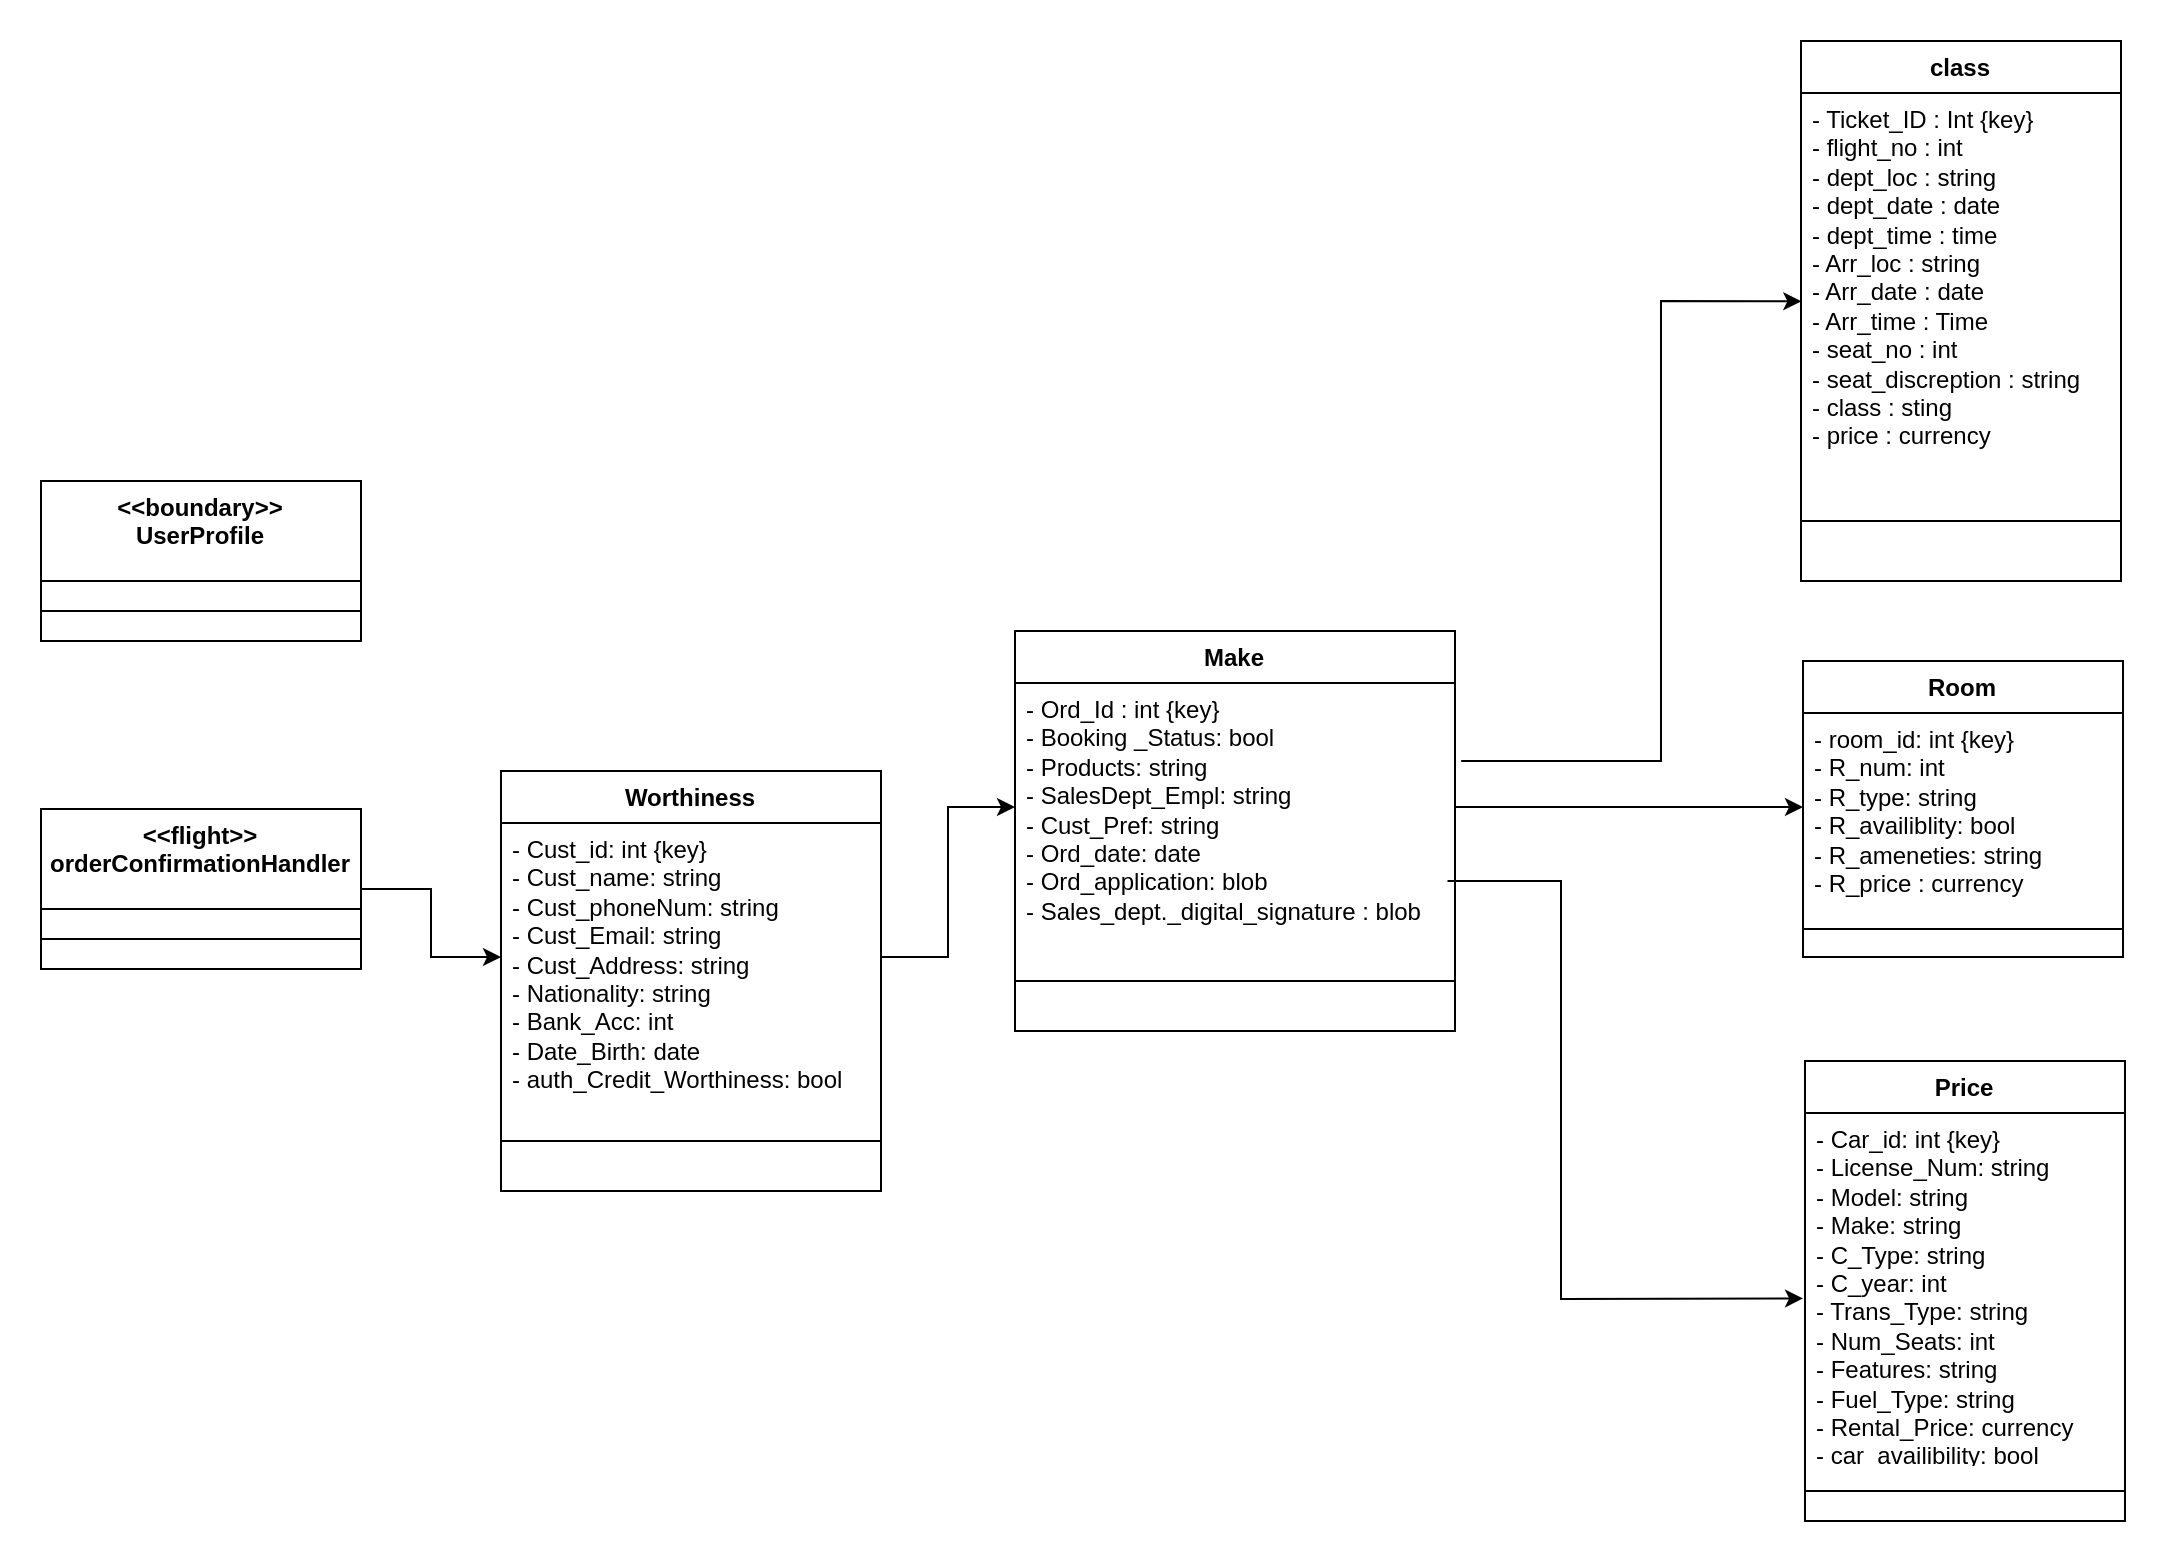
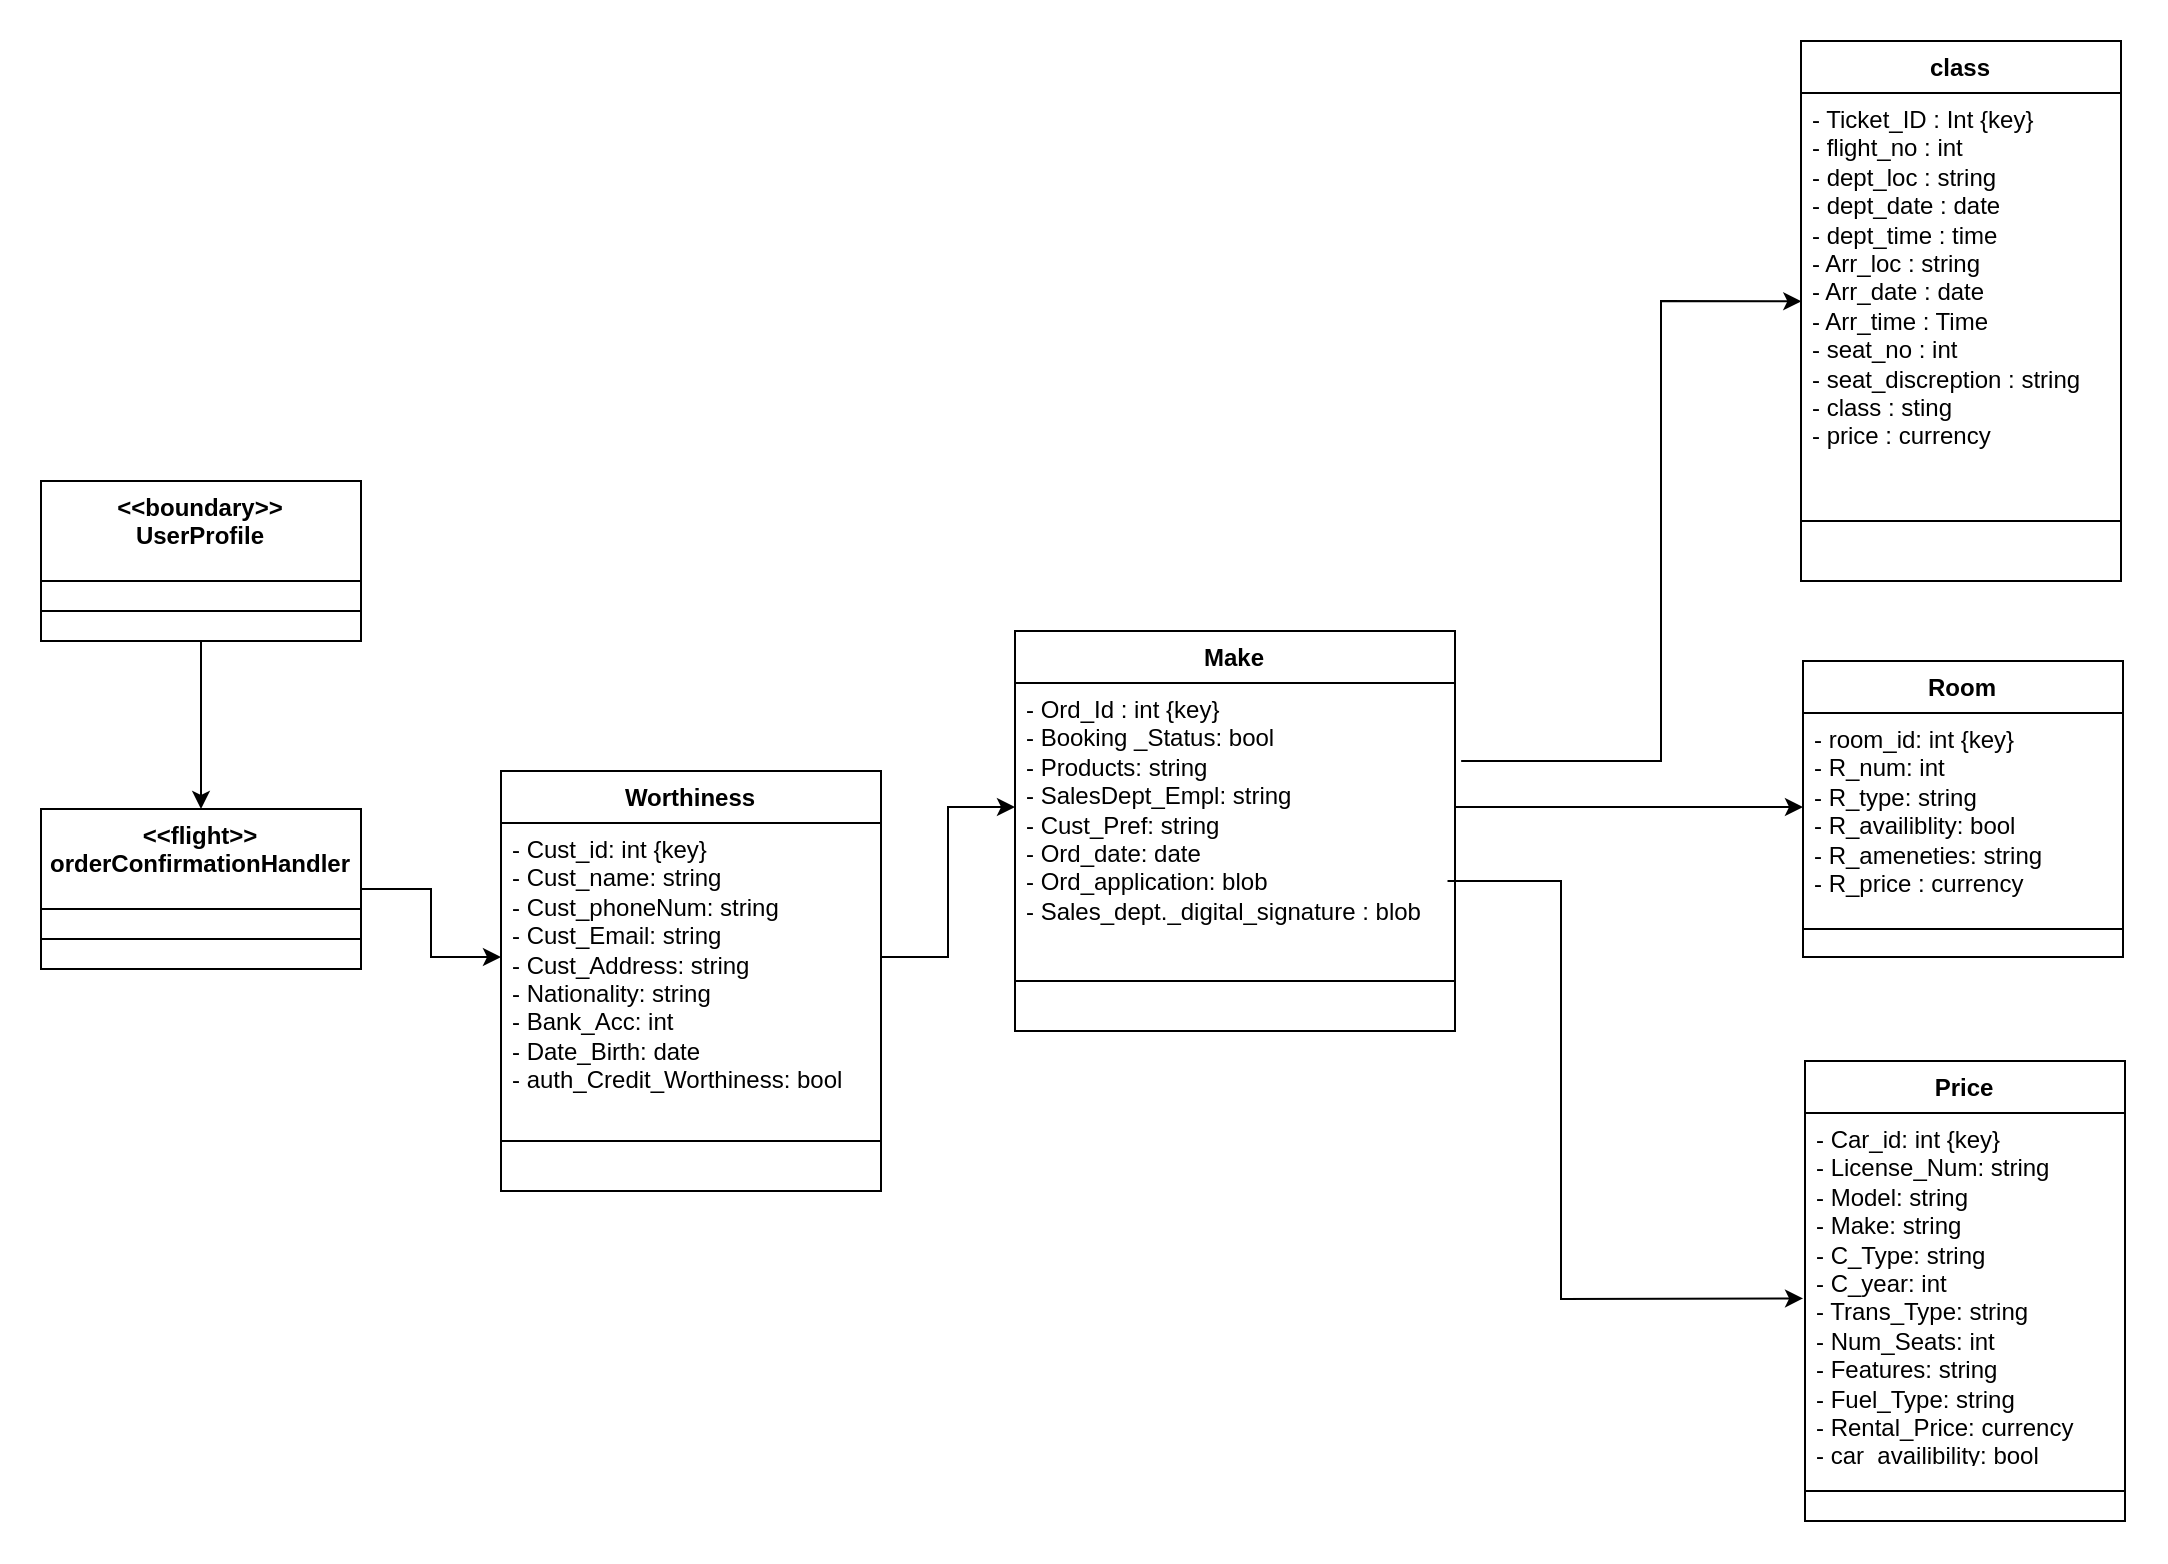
none -> (201, 720)
